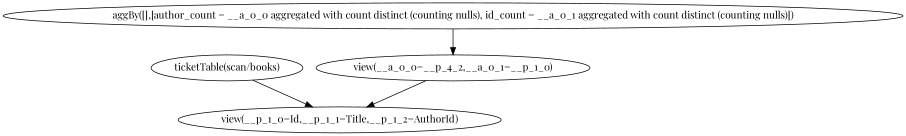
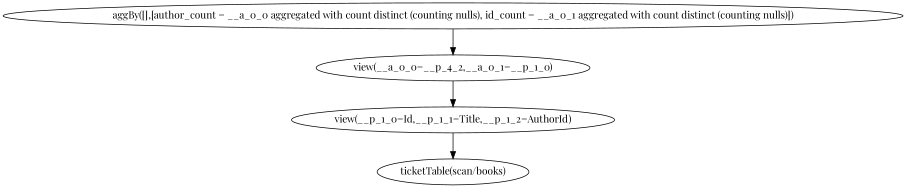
(279, 92) -> (453, 142)
